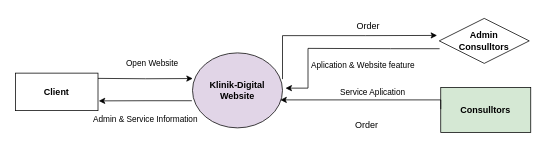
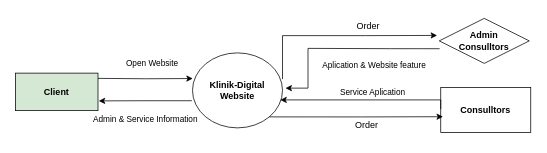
(363, 65) -> (374, 65)
(237, 90) -> (237, 90)
(57, 92) -> (57, 92)
(486, 110) -> (486, 110)
none -> (415, 117)
